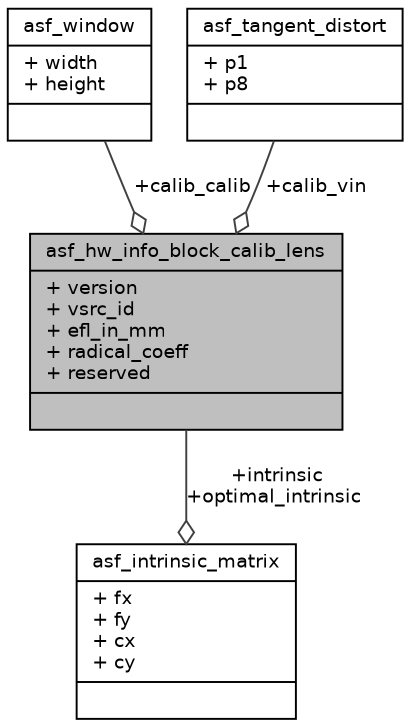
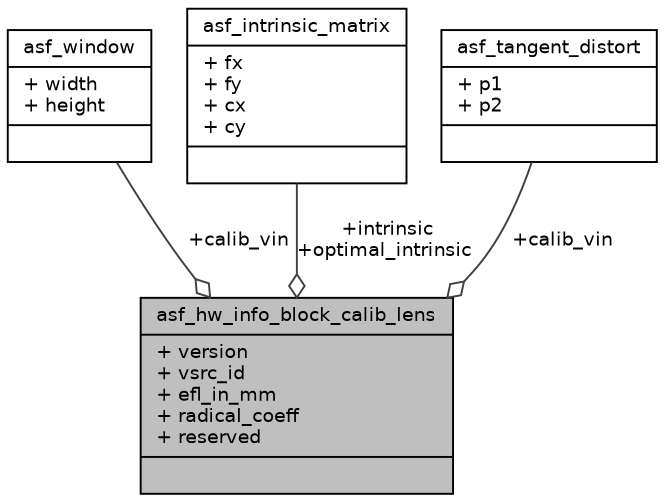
(226, 84) -> (480, 106)
(190, 187) -> (236, 241)
(186, 475) -> (297, 229)
